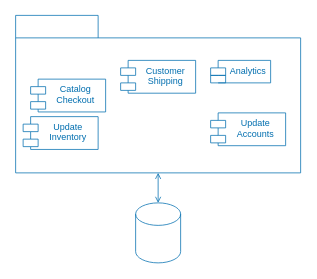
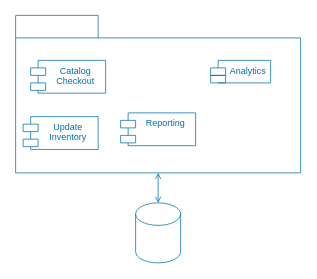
(158, 77) -> none
(68, 96) -> (68, 77)
none -> (158, 129)
(248, 129) -> none
